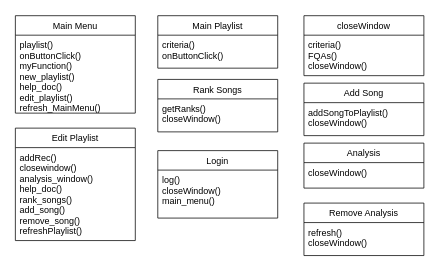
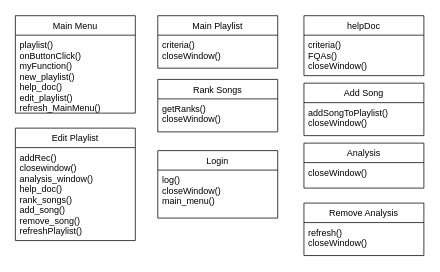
(364, 26) -> (364, 26)
(185, 45) -> (185, 45)
